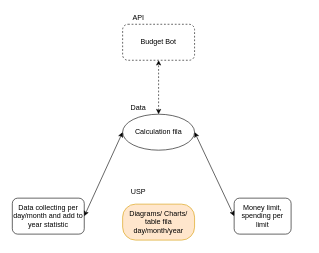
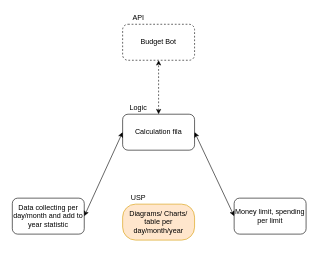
(139, 108) -> (139, 108)
(159, 132) -> (159, 132)
(138, 192) -> (138, 198)
(263, 216) -> (270, 216)
(159, 222) -> (159, 222)
